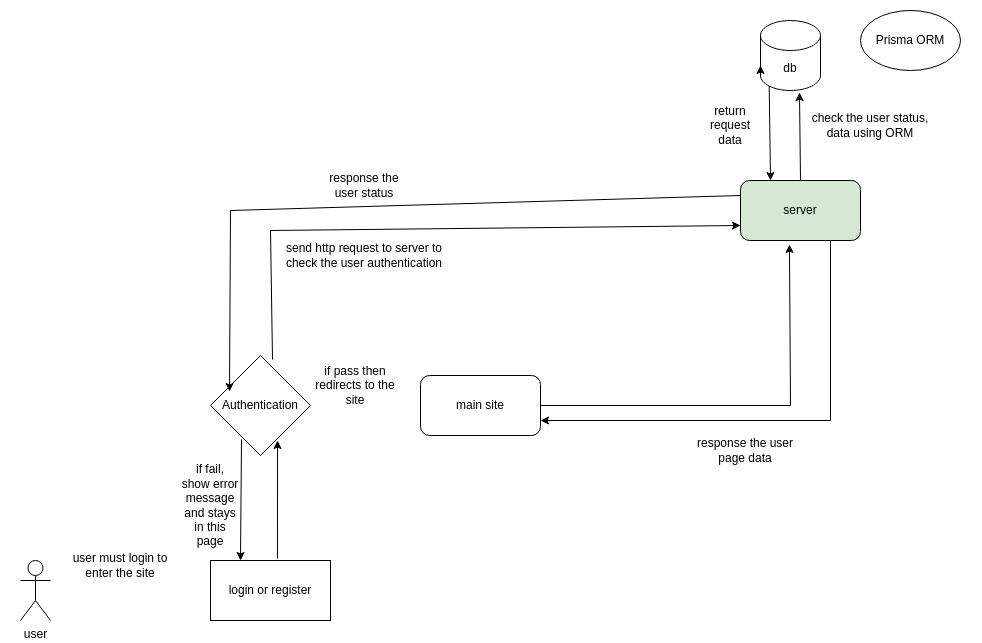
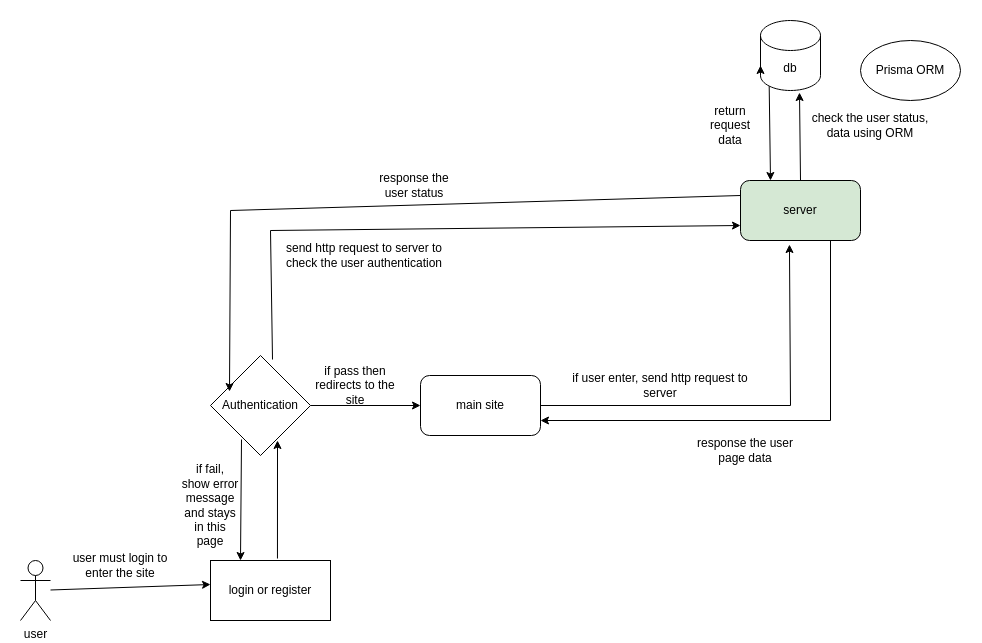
(911, 41) -> (911, 71)
(365, 186) -> (415, 186)
none -> (661, 386)
none -> (362, 406)
none -> (127, 587)
